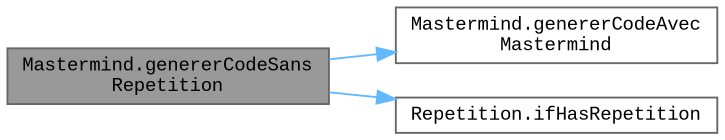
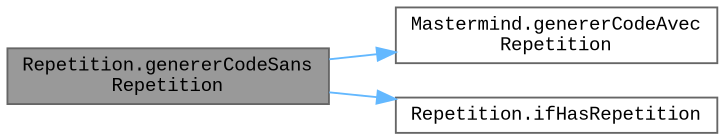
(557, 35) -> (557, 35)
(168, 76) -> (168, 76)
